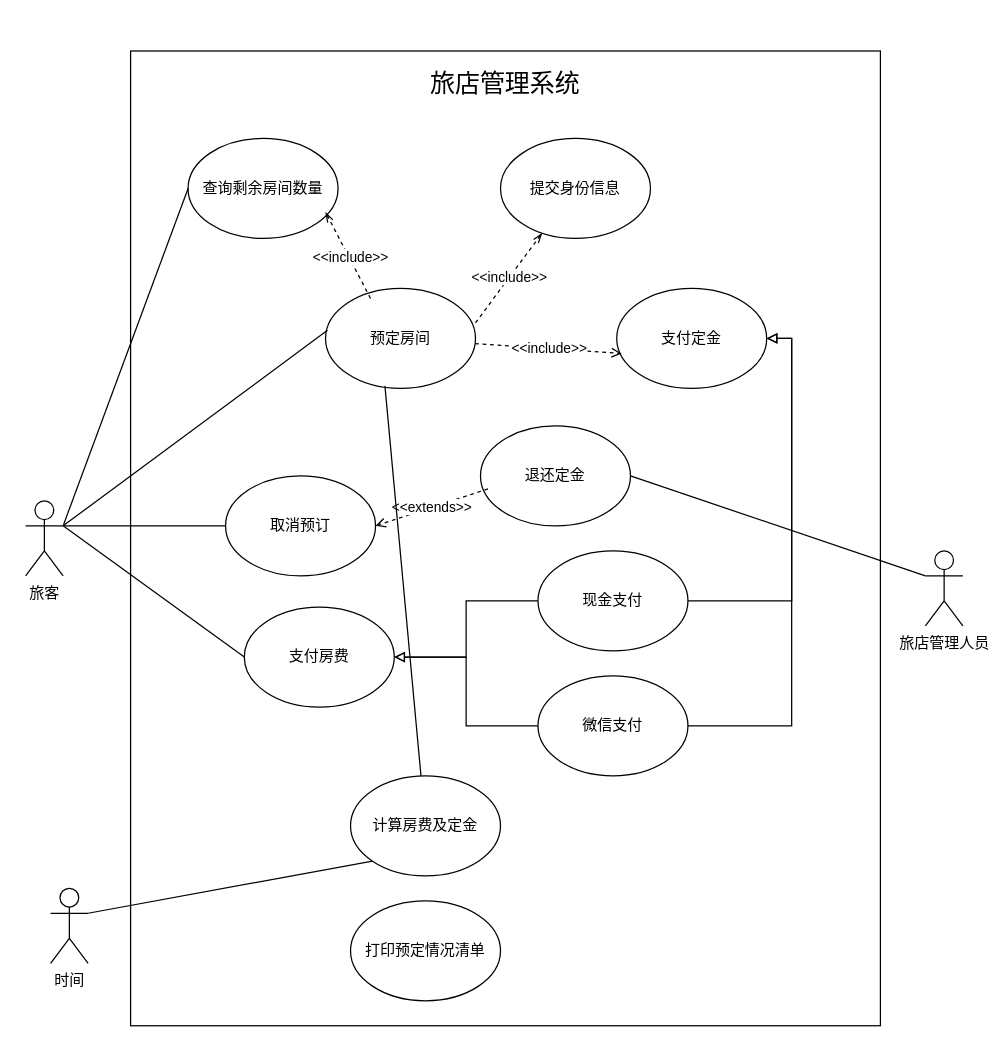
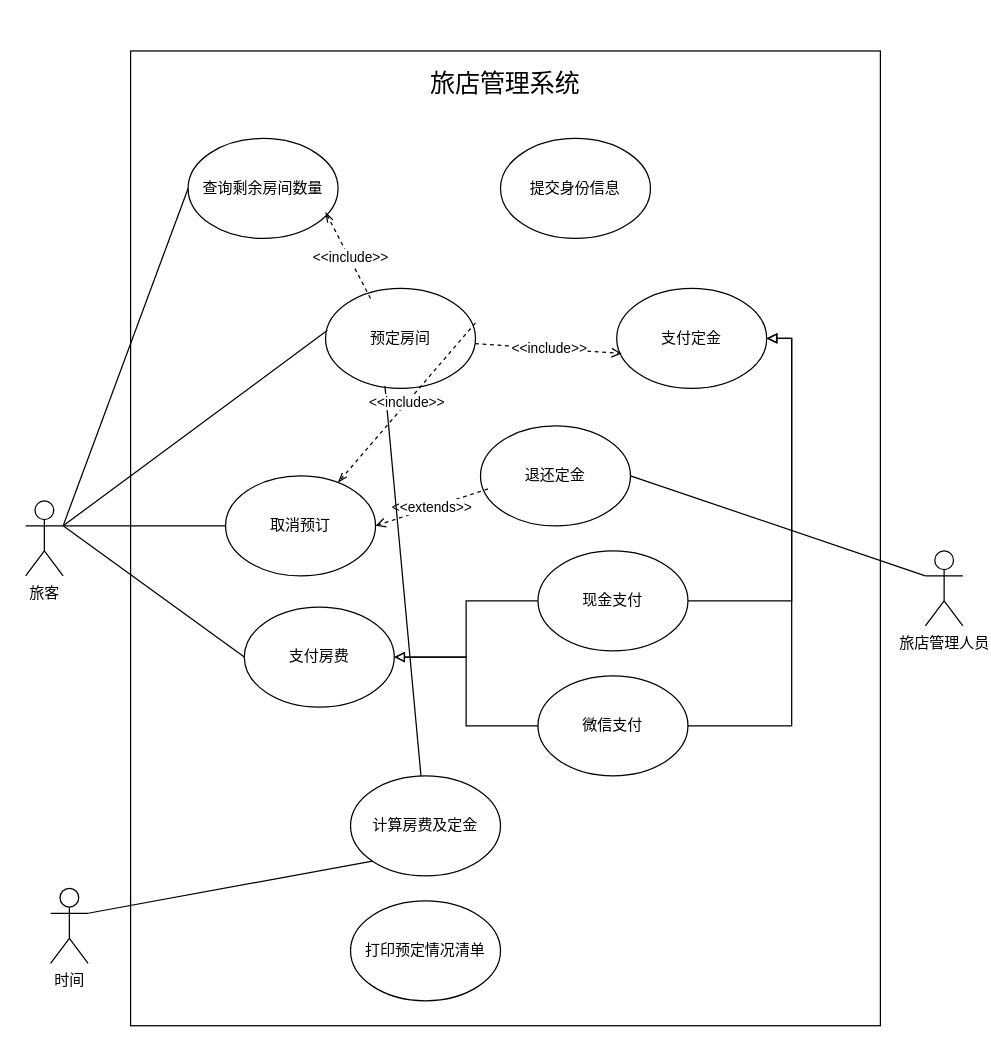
(508, 279) -> (408, 401)
